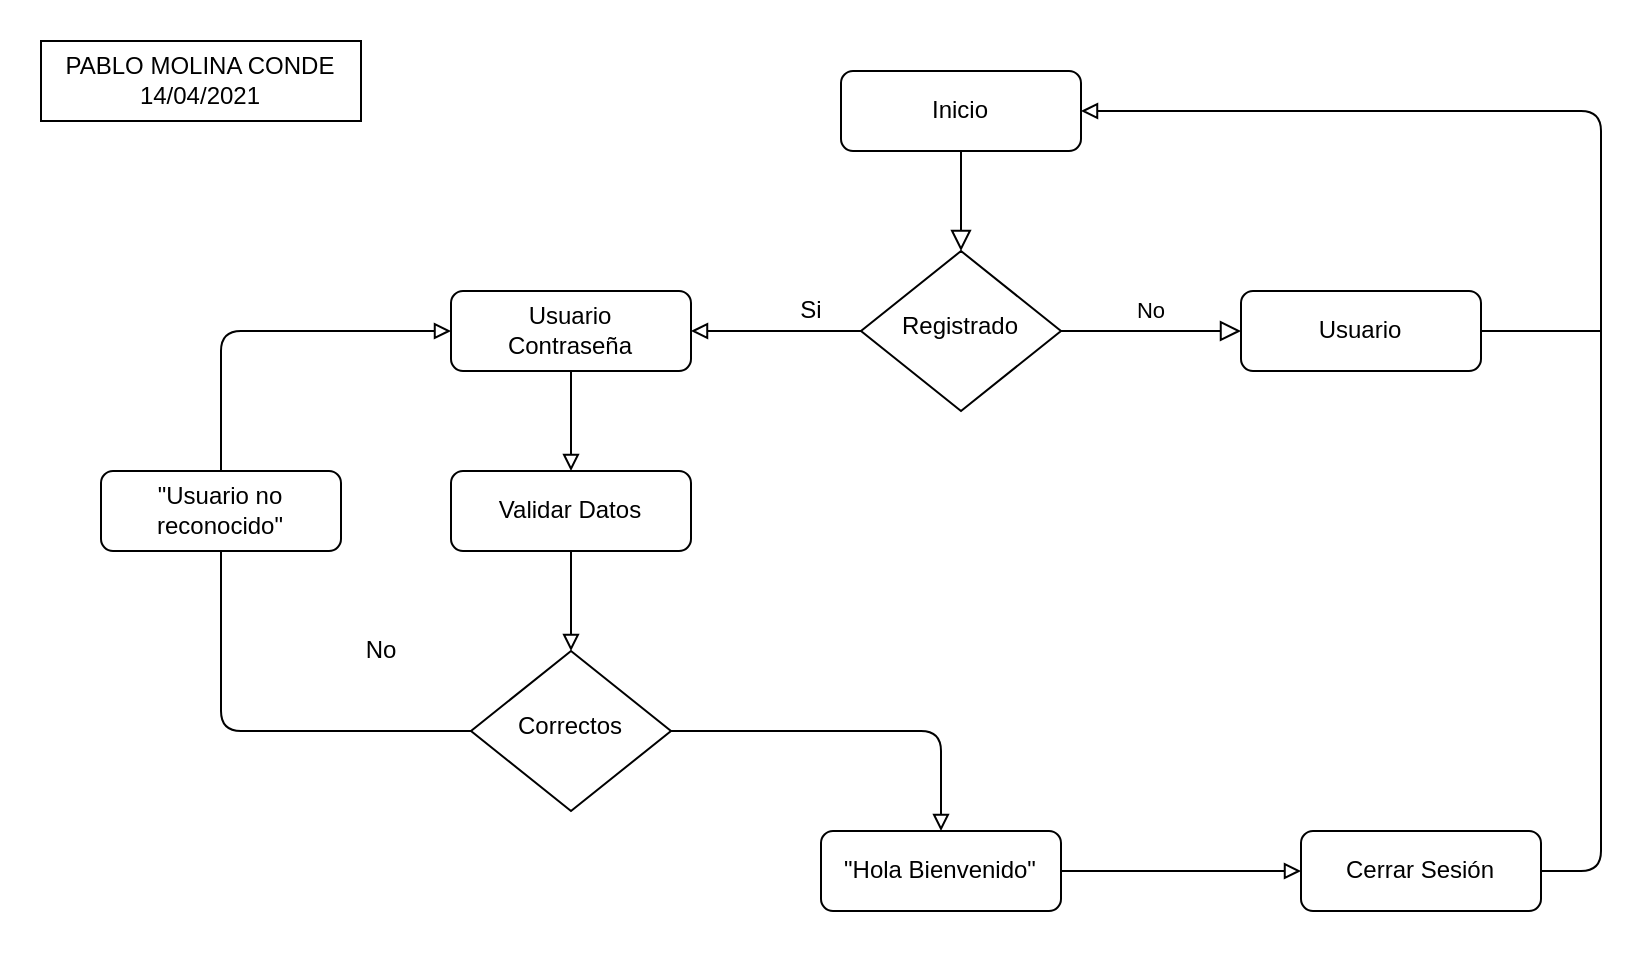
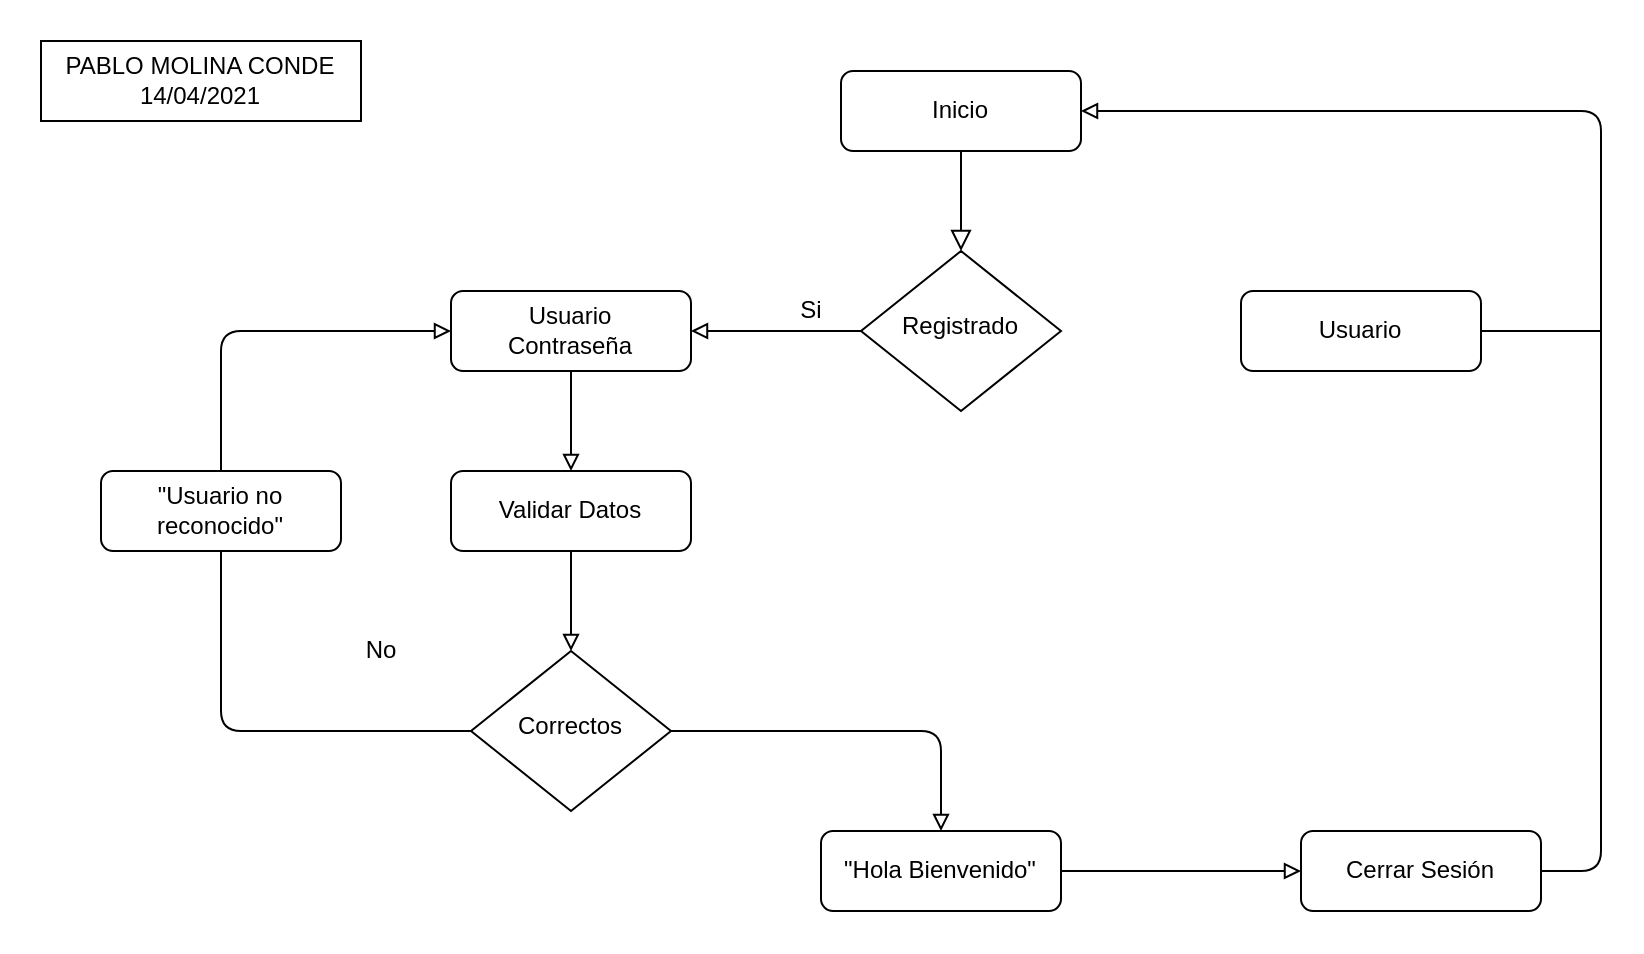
(1140, 331) -> none
